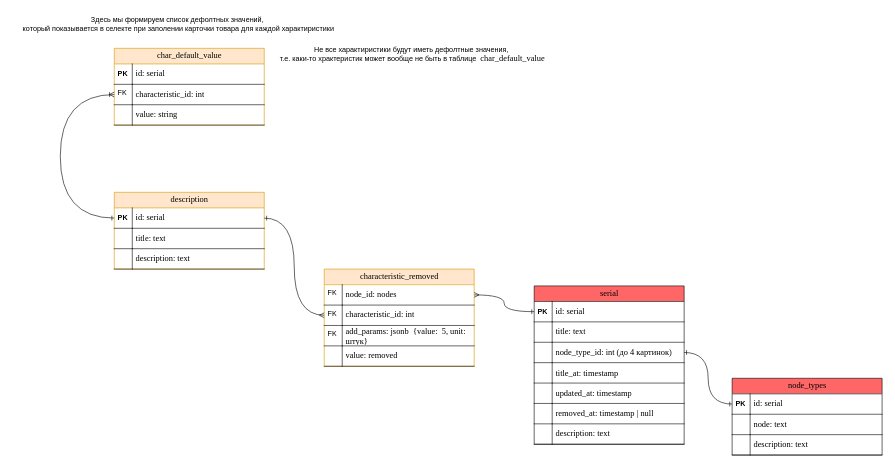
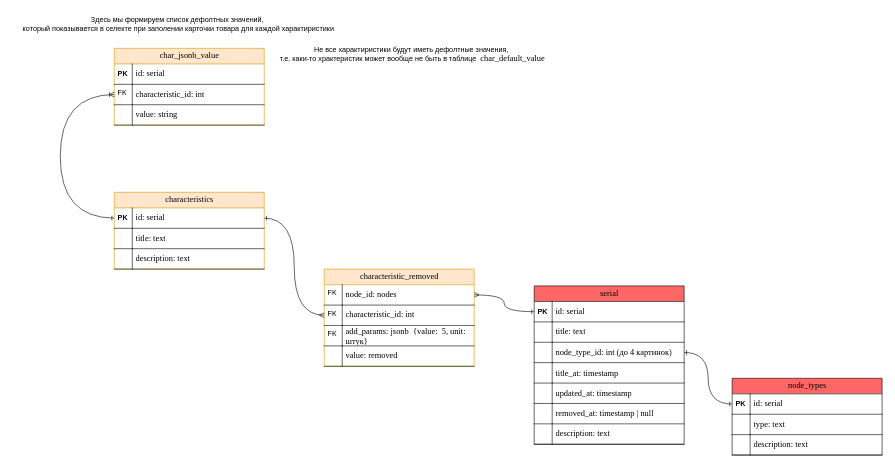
(190, 56) -> (190, 56)
(190, 200) -> (190, 200)
(772, 425) -> (772, 425)
